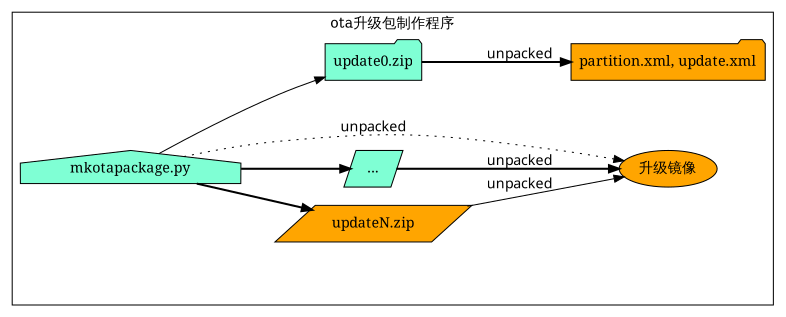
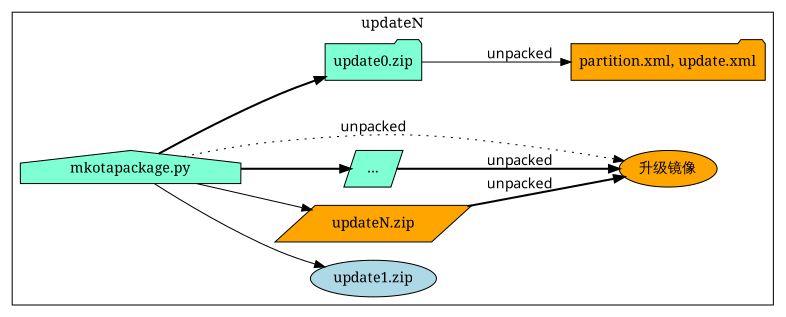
(393, 24) -> (393, 24)
(491, 62) -> (491, 62)
(236, 114) -> (236, 114)
(541, 192) -> (541, 192)
(249, 196) -> (249, 196)
none -> (373, 279)
